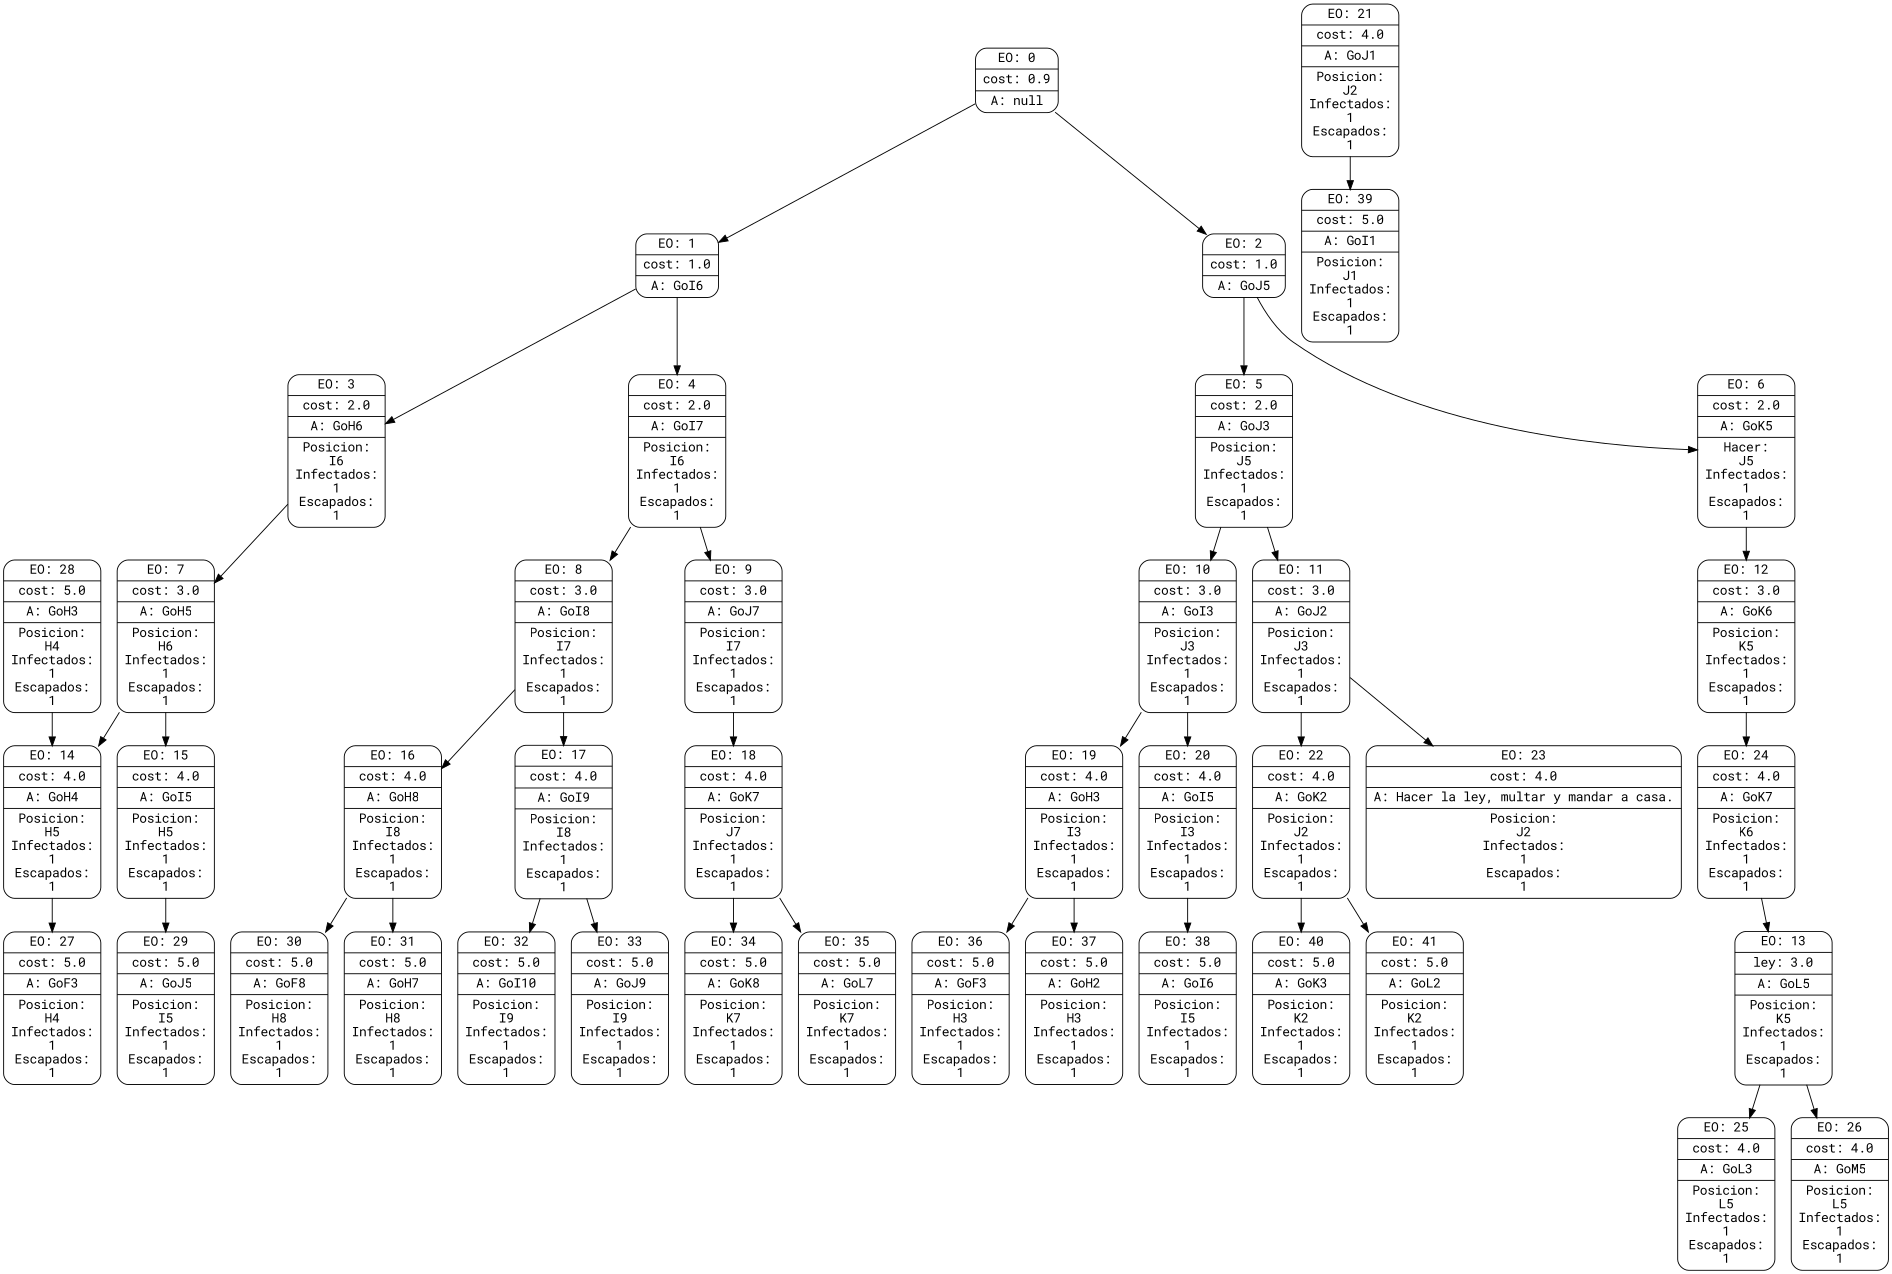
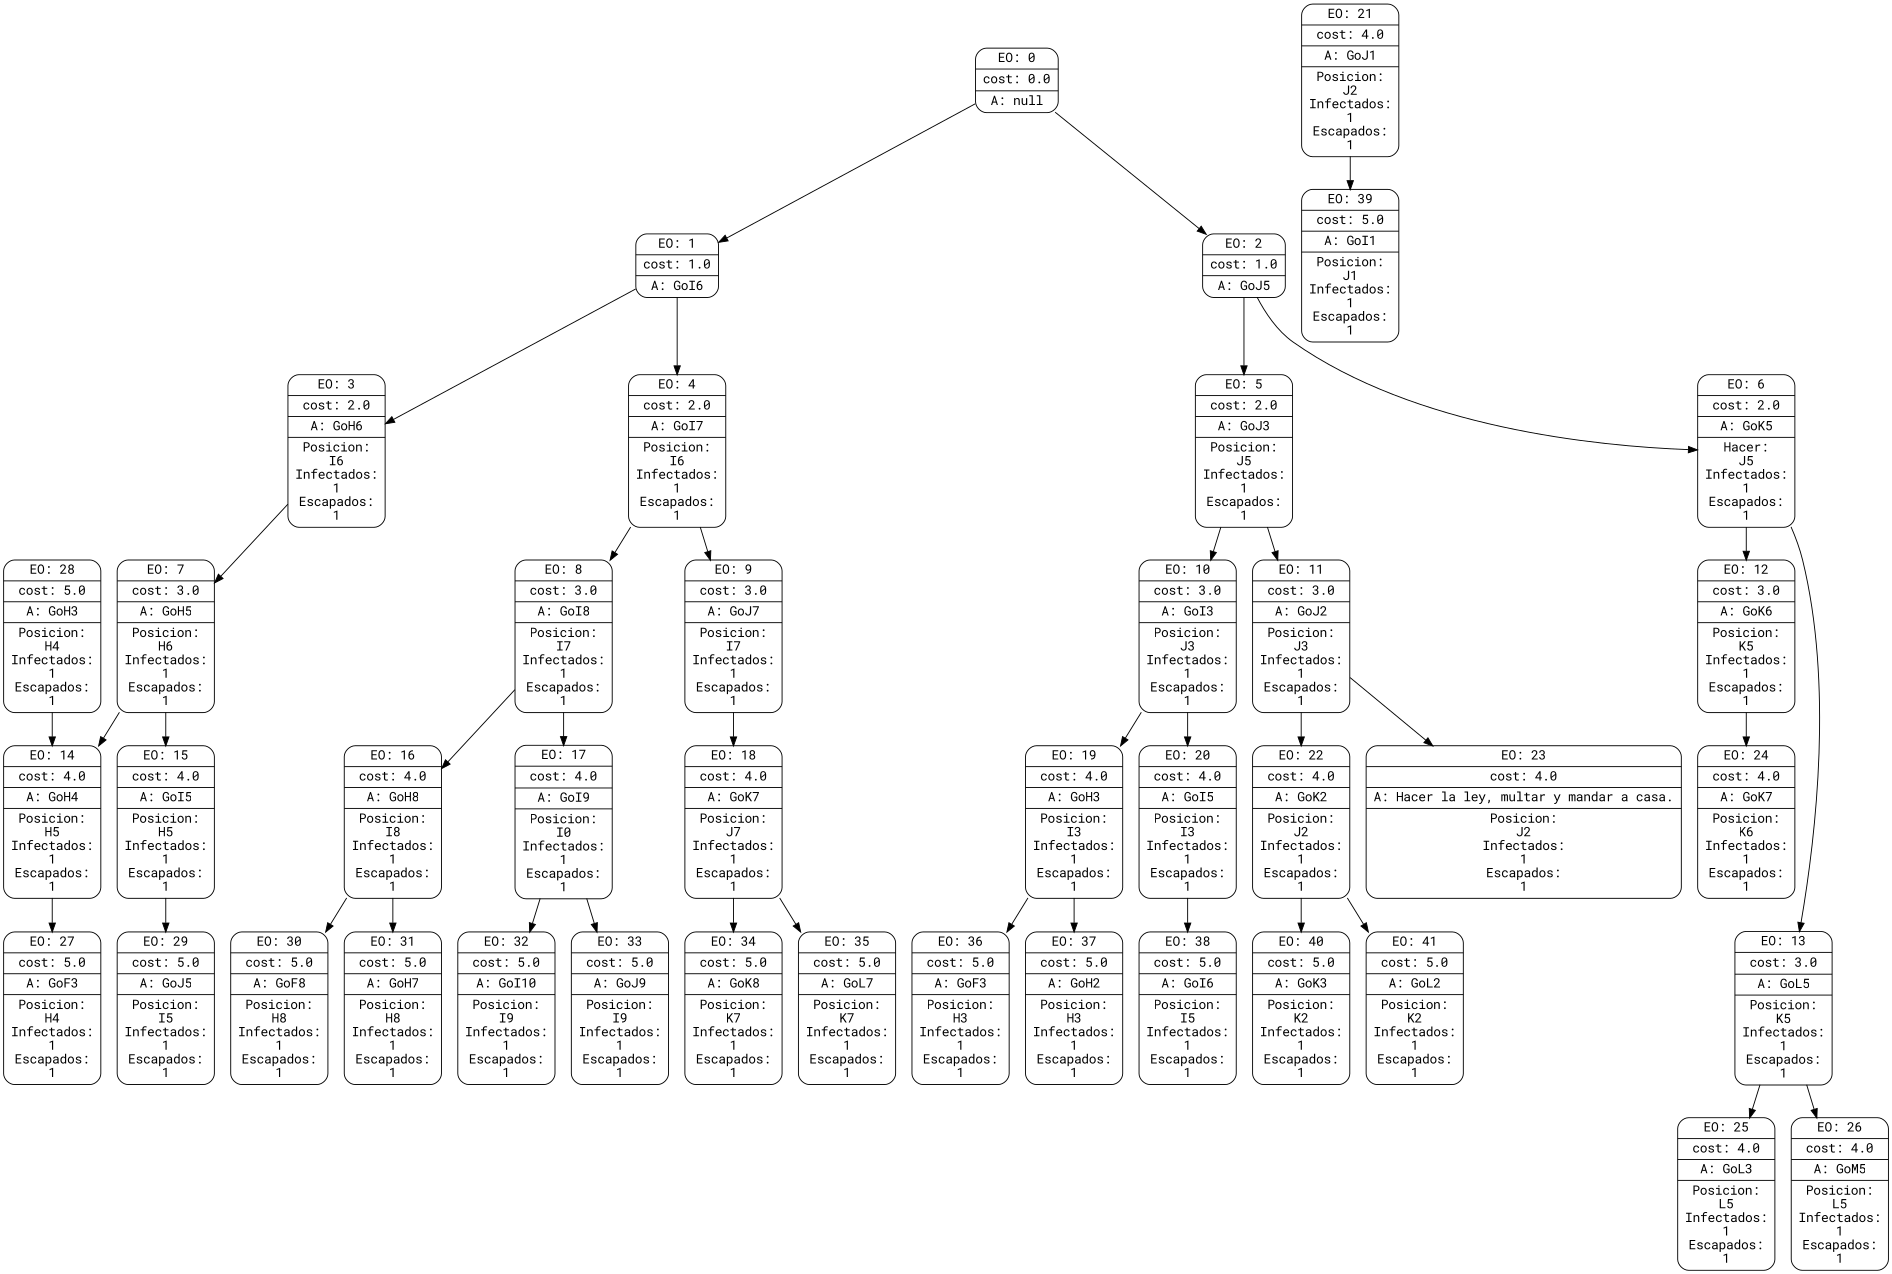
(1017, 79) -> (1017, 79)
(564, 833) -> (564, 833)
(1764, 910) -> (1819, 724)
(1784, 963) -> (1784, 963)
